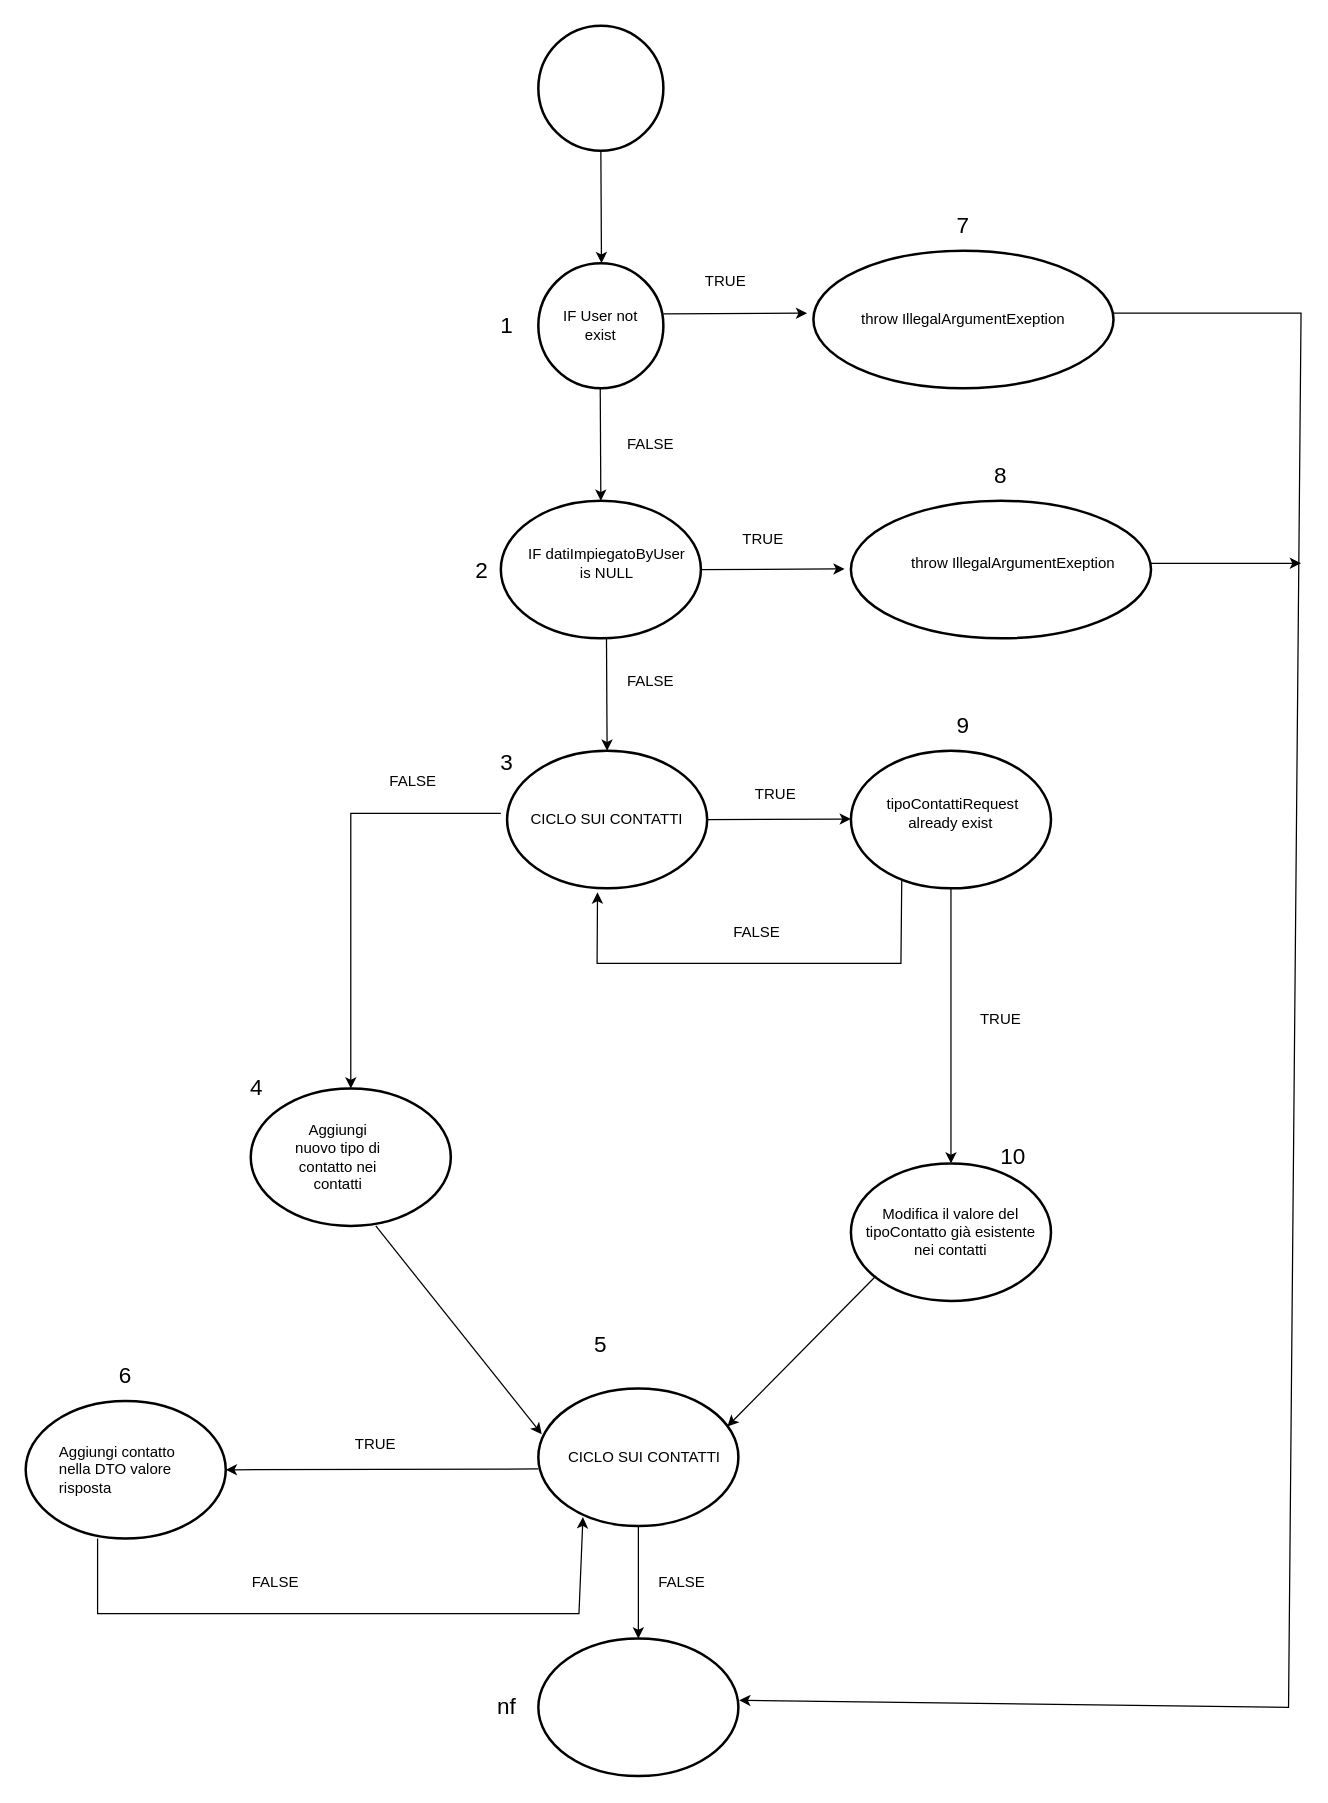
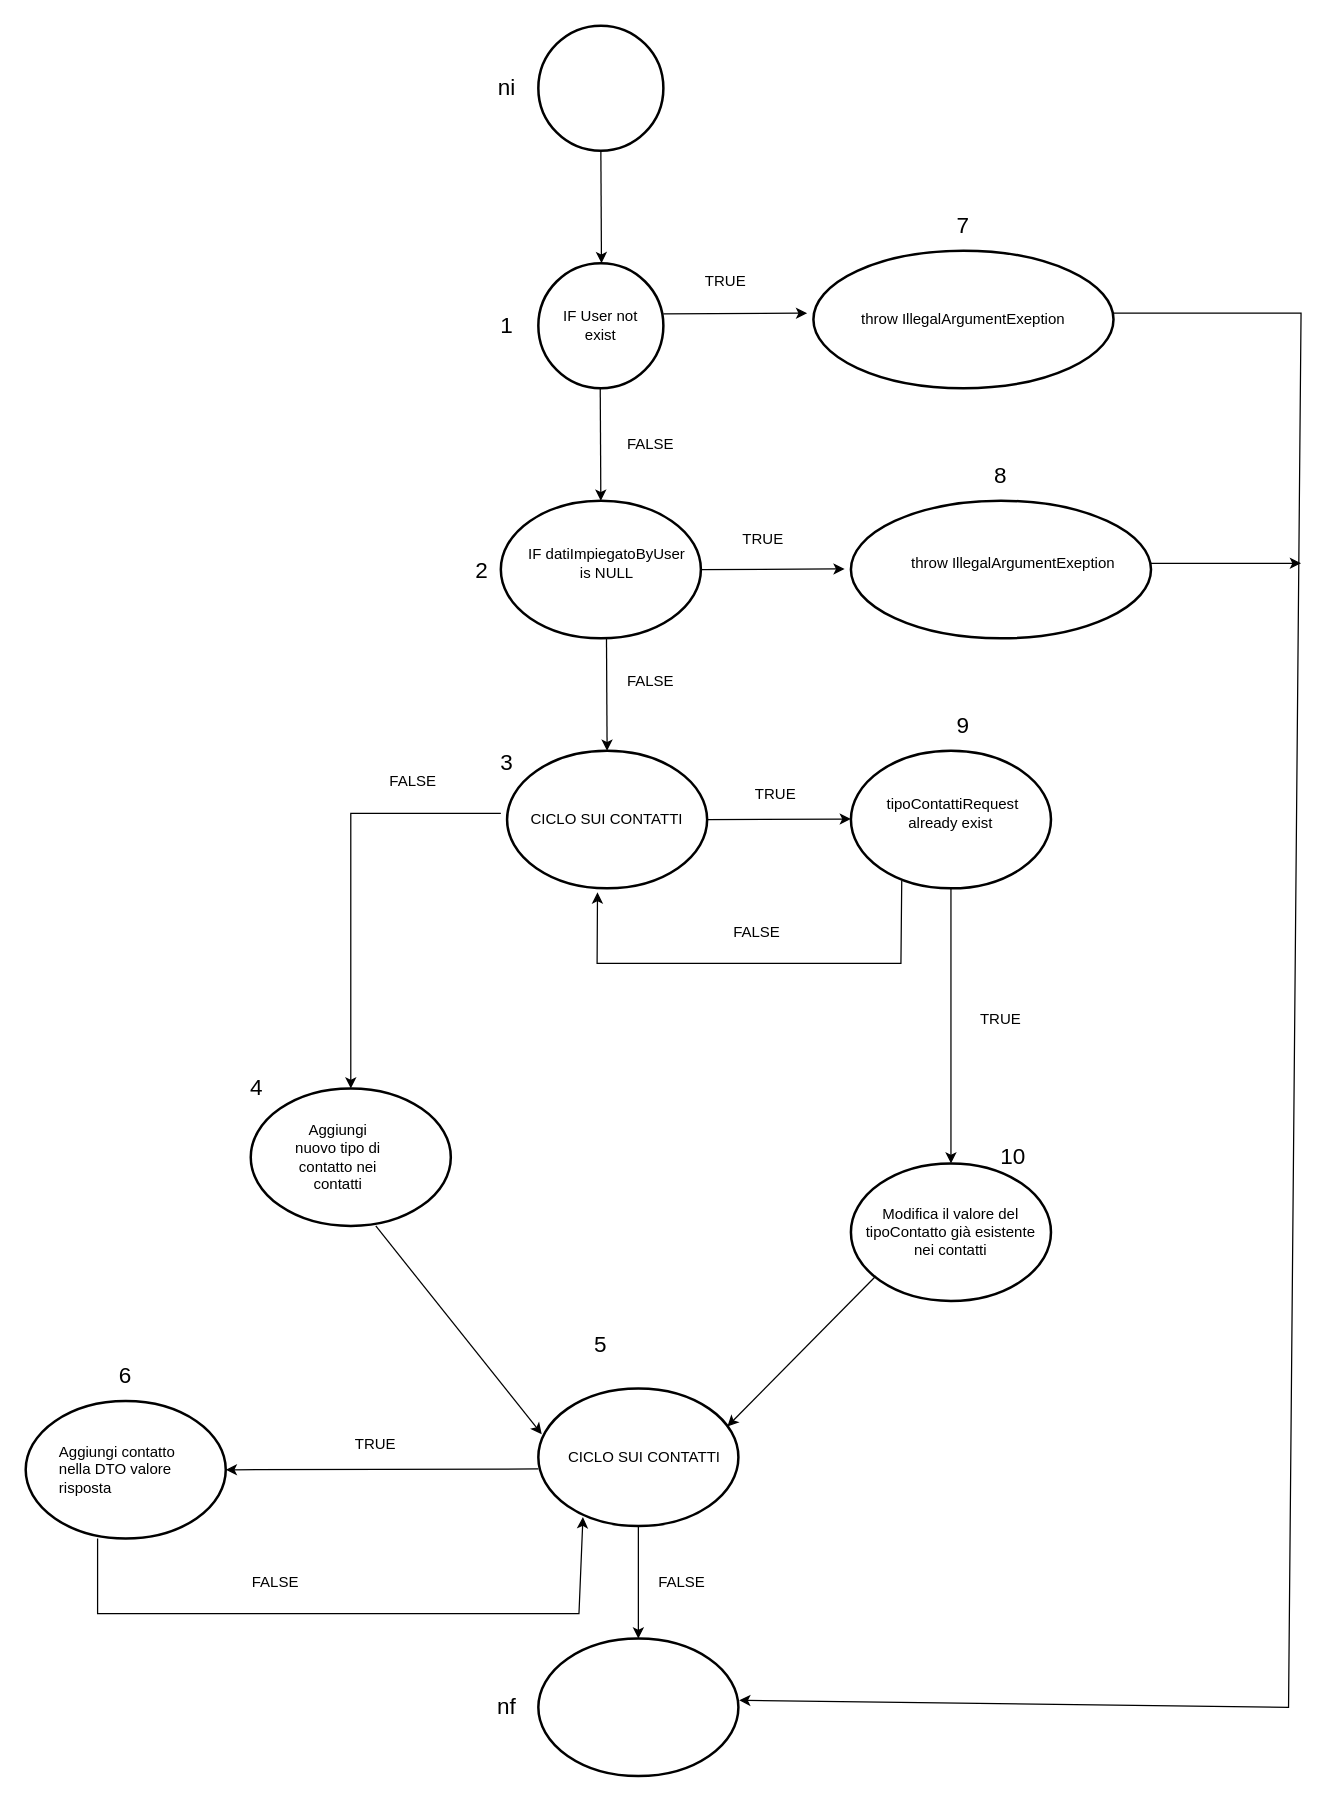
none -> (507, 88)
